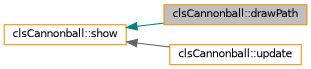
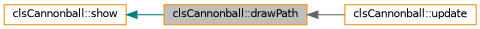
(153, 45) -> (331, 15)
